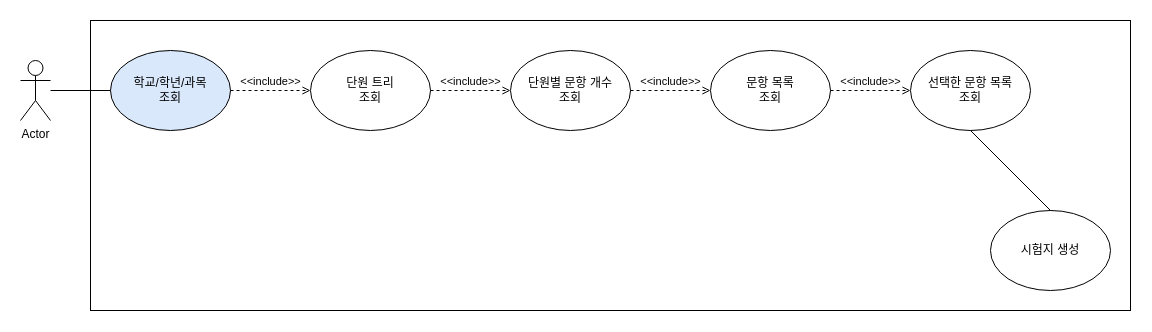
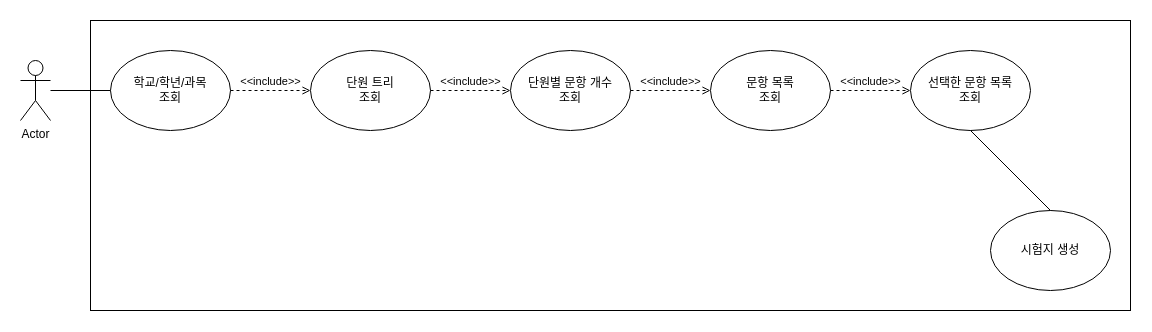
(171, 91) -> (171, 91)
